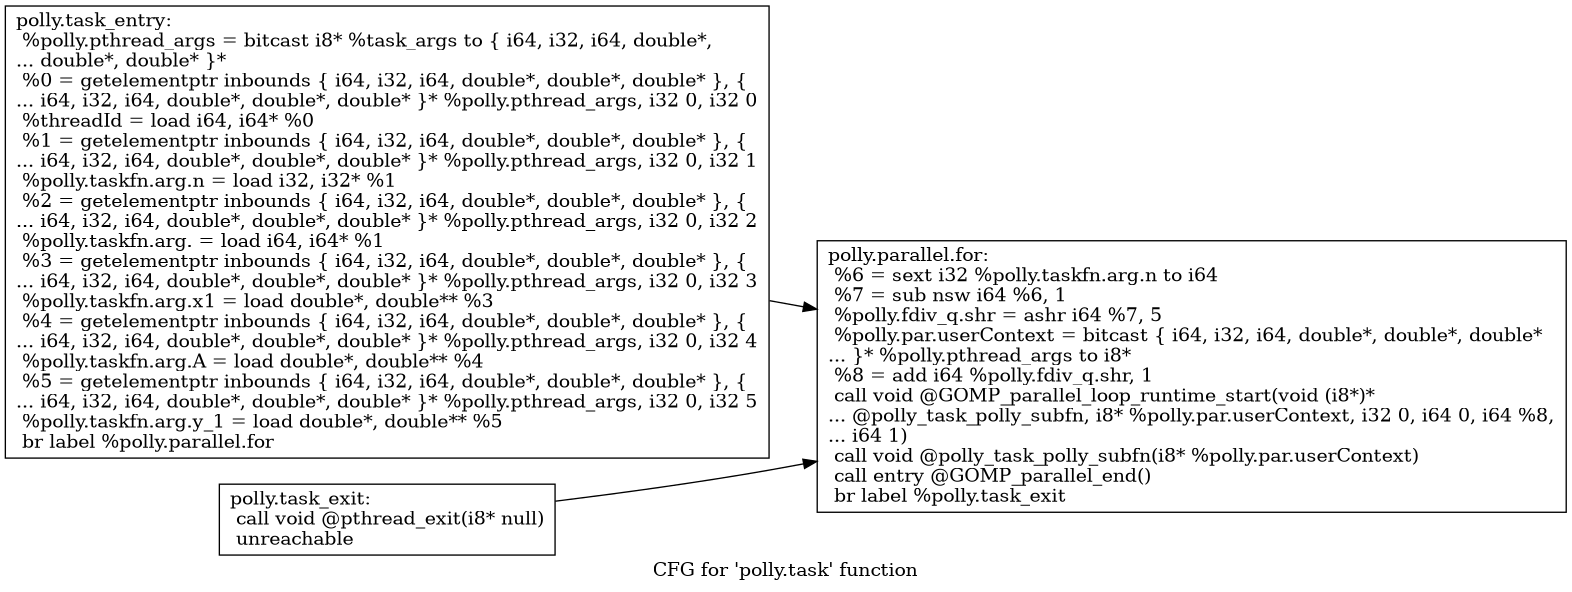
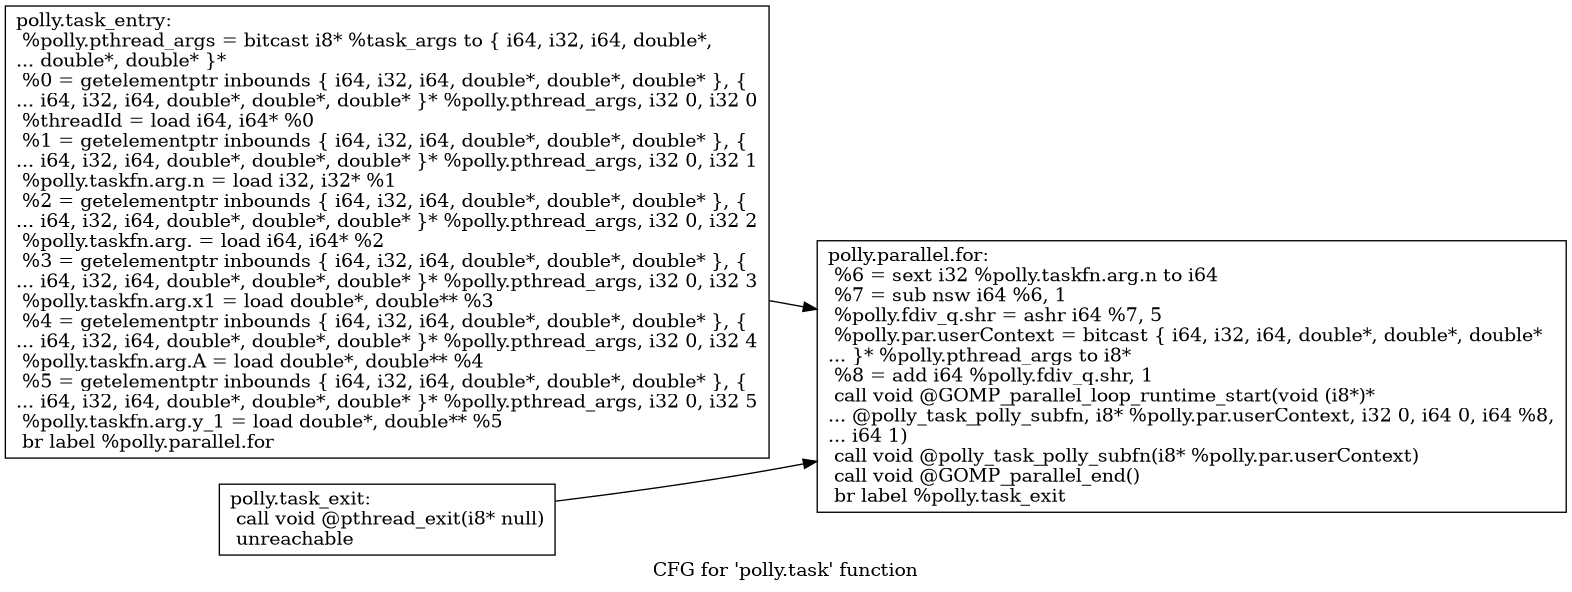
(201, 241) -> (201, 241)
(990, 476) -> (984, 476)
